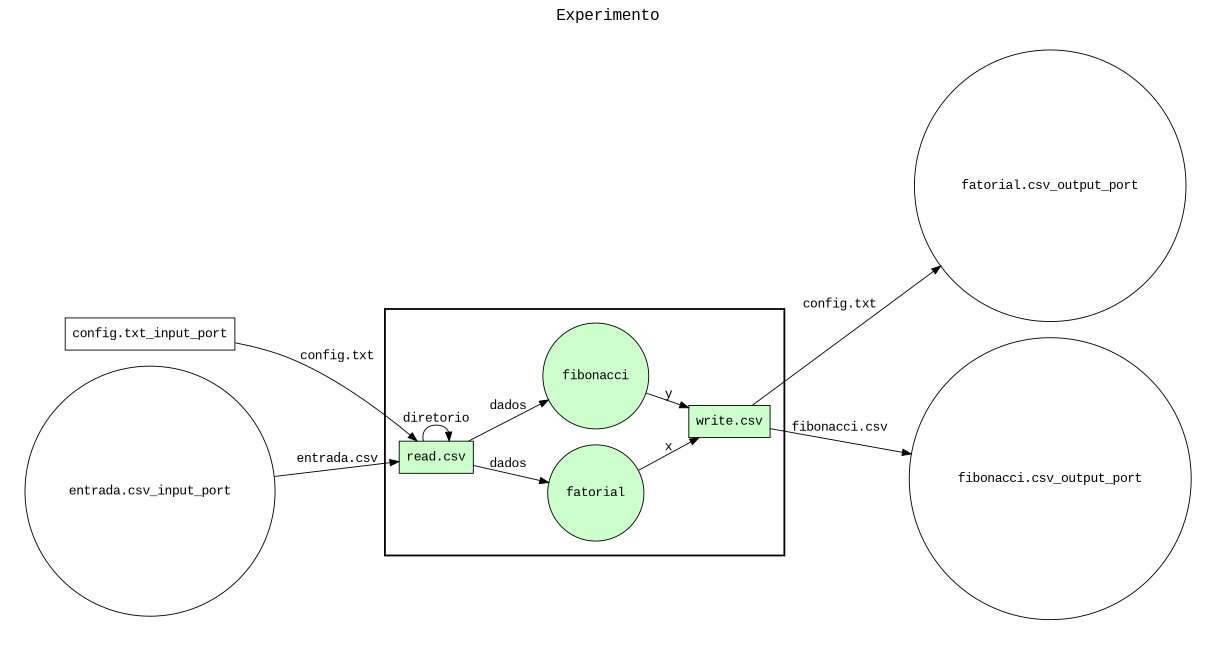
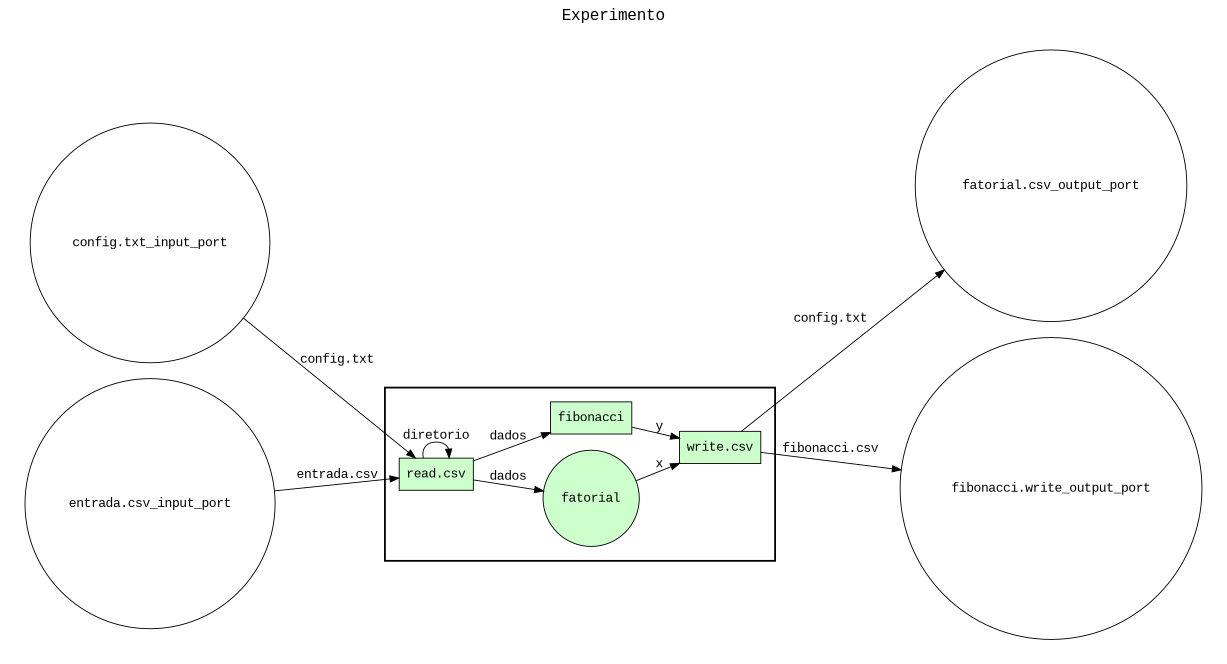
(150, 334) -> (150, 243)
(596, 376) -> (591, 418)
(1050, 479) -> (1051, 489)
